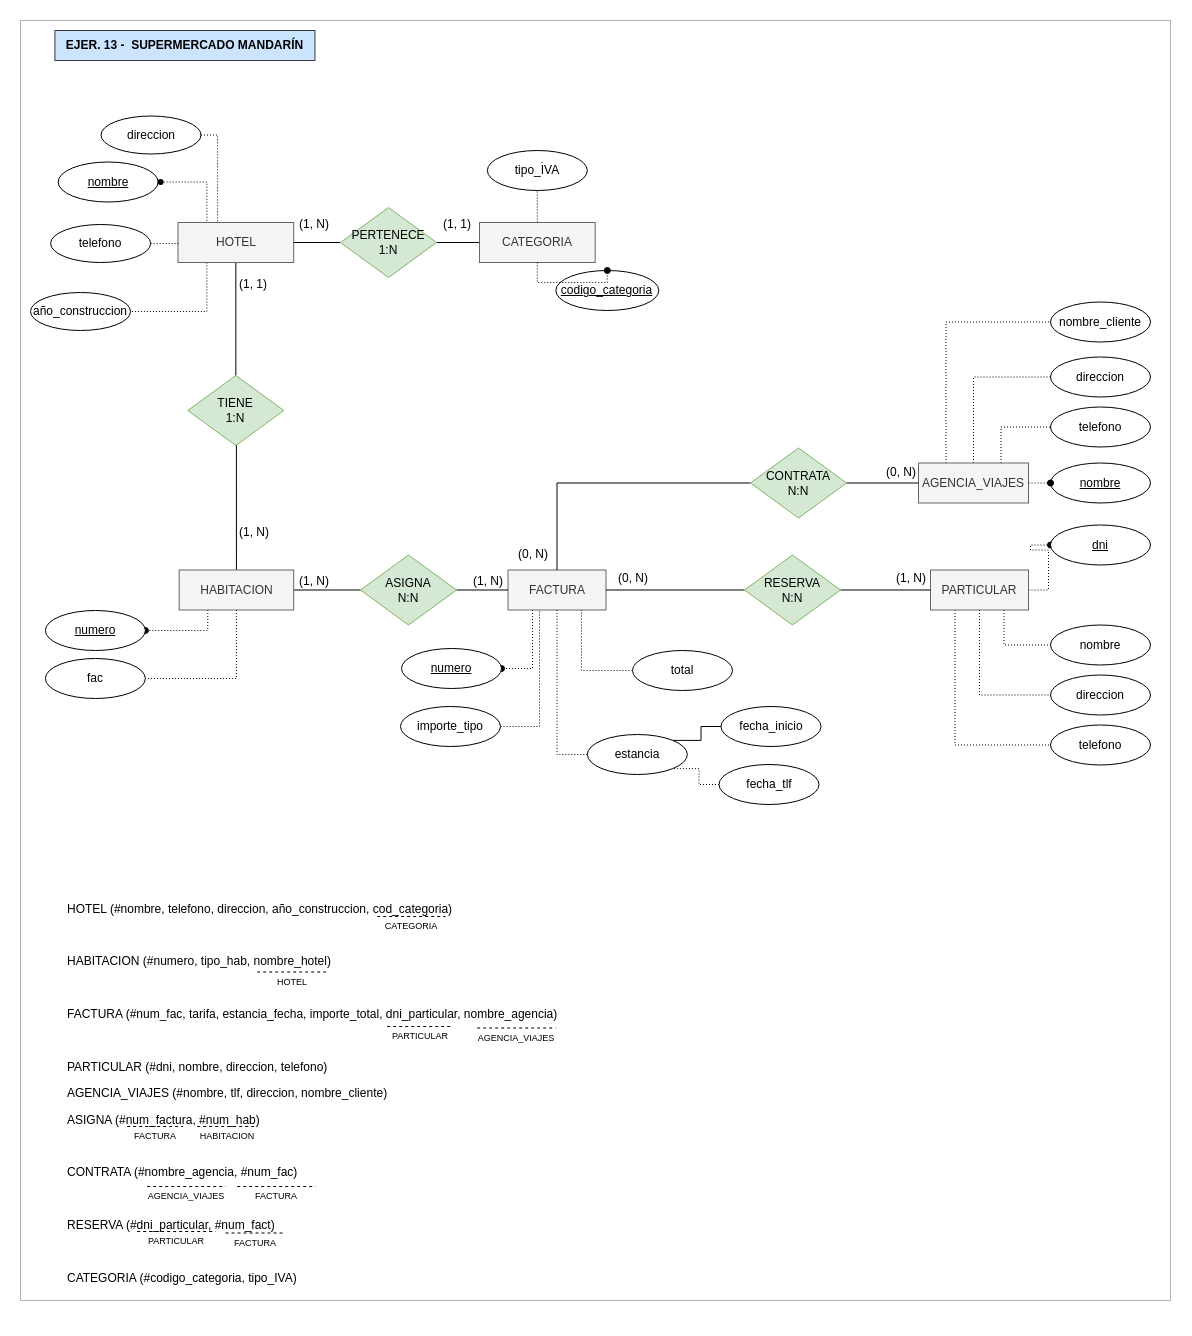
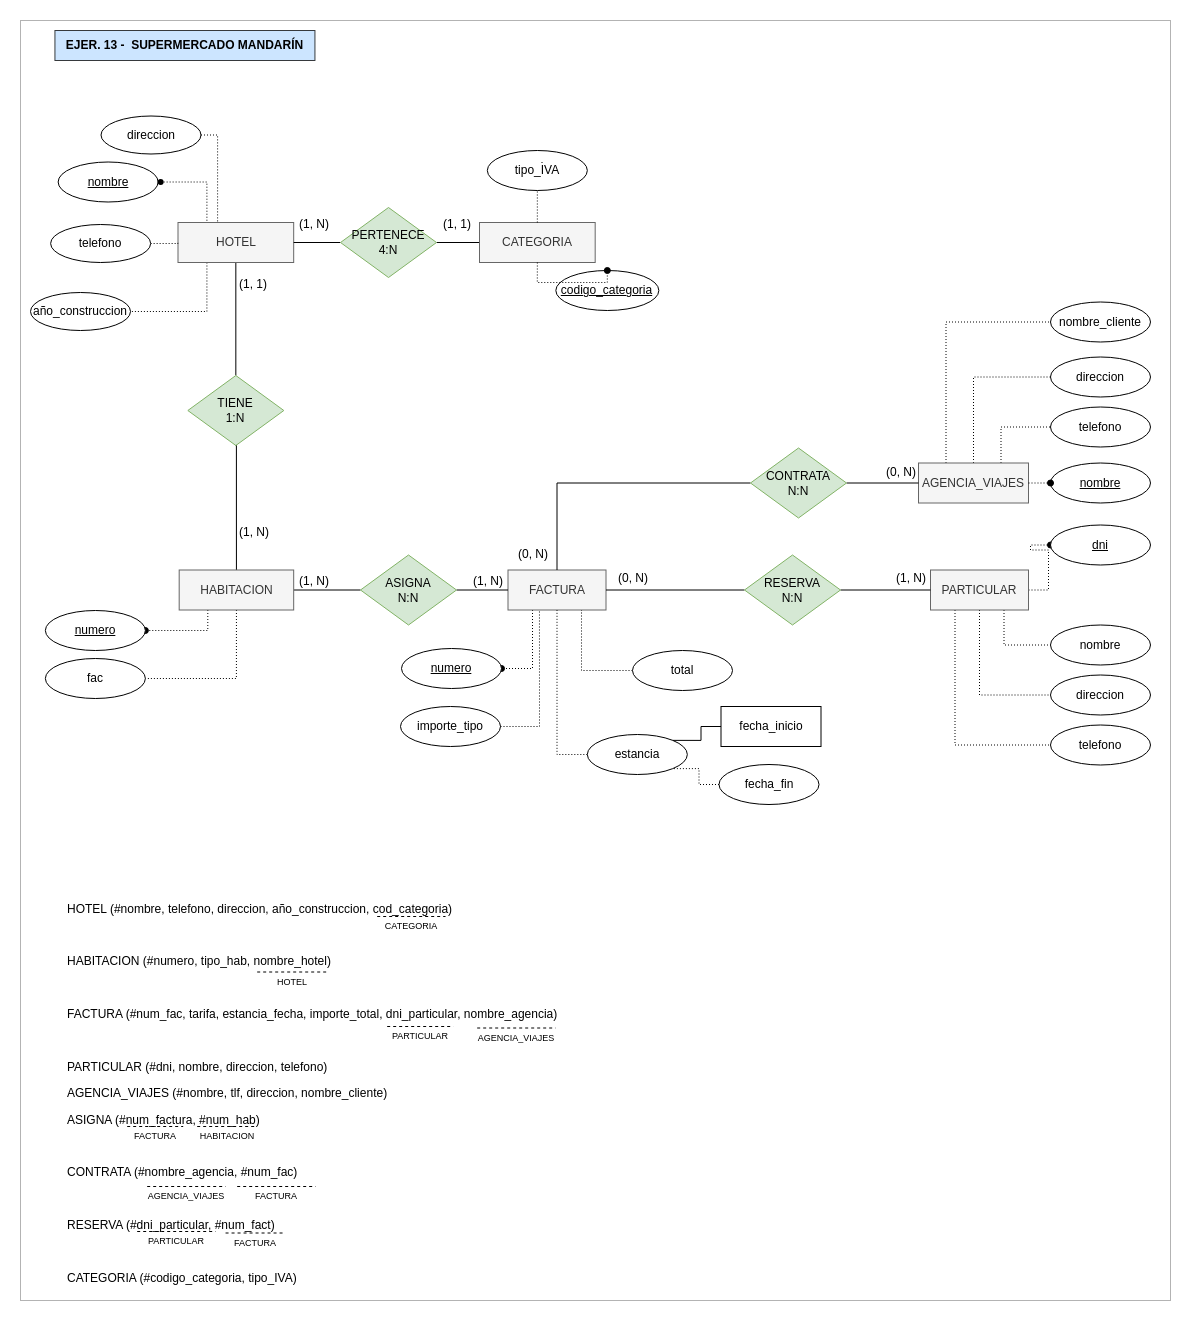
(389, 243) -> (389, 243)
(771, 727) -> (771, 727)
(770, 785) -> (770, 785)
